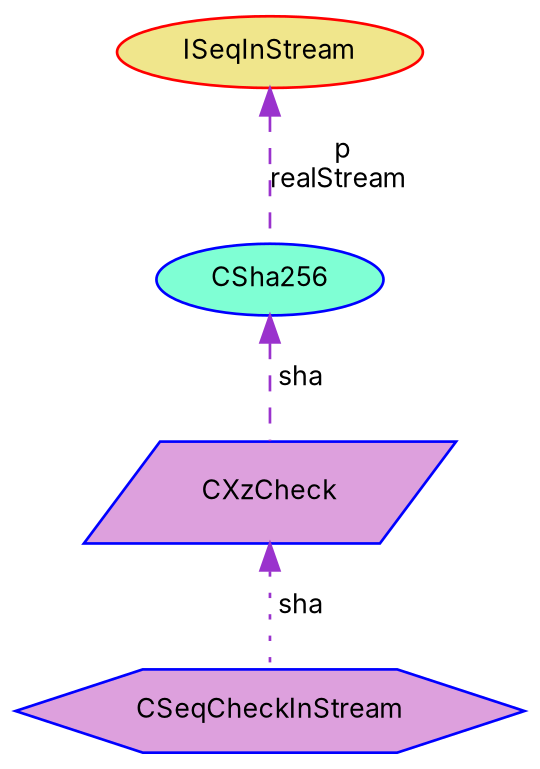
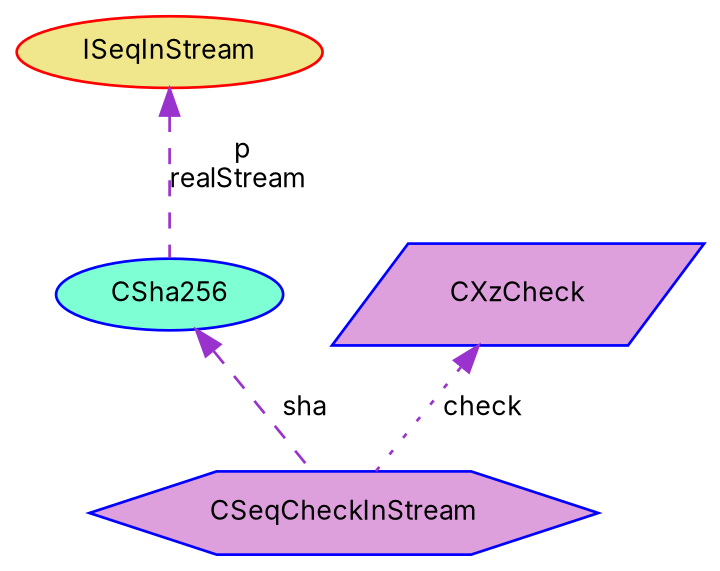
(270, 392) -> (263, 411)
(297, 606) -> (479, 408)
